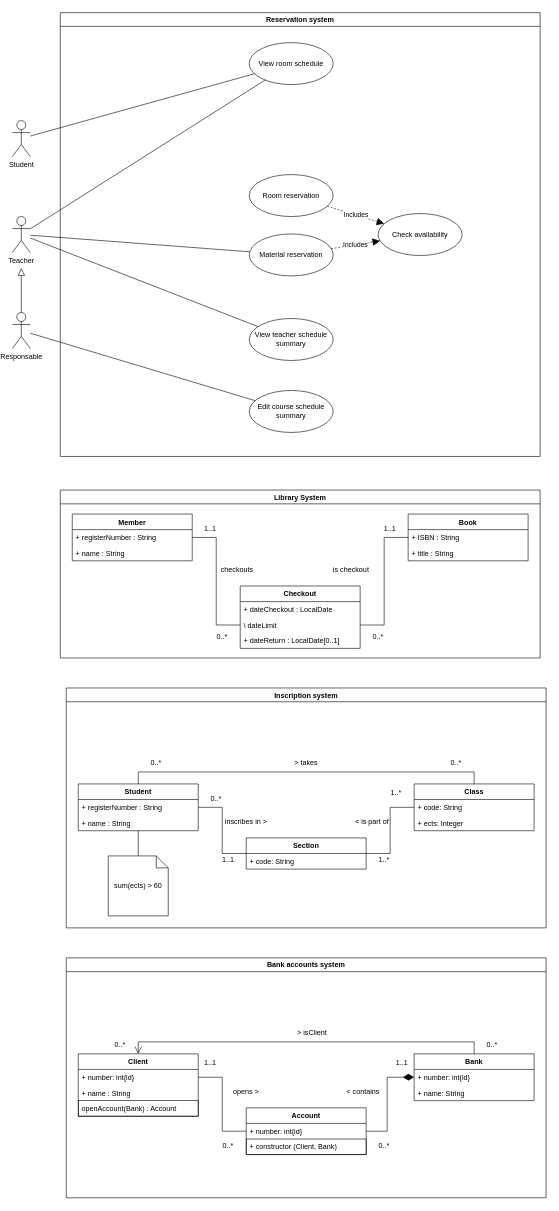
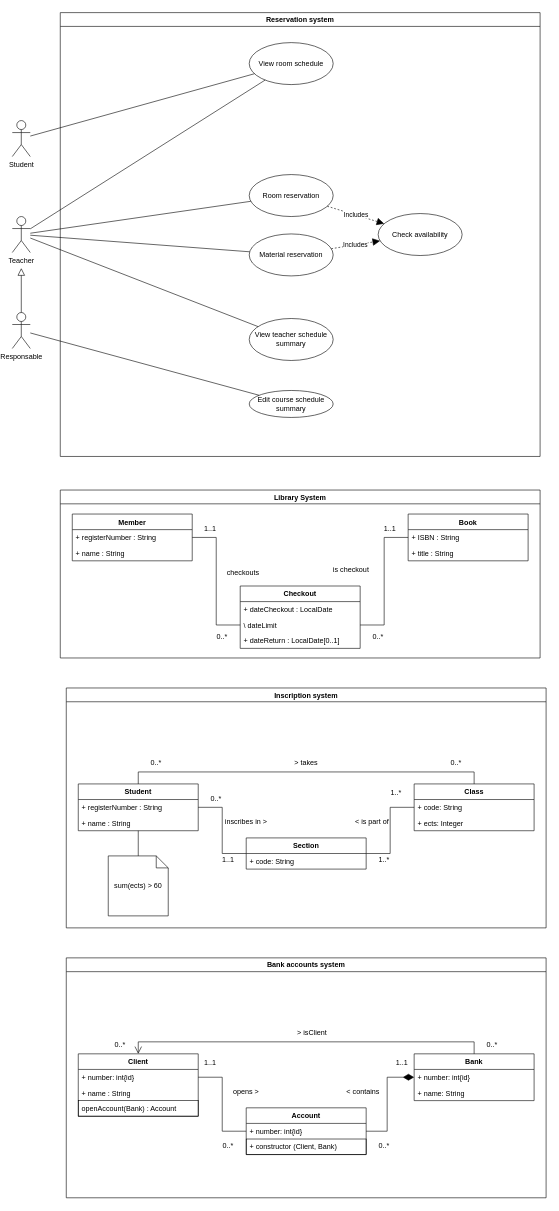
none -> (142, 217)
(291, 411) -> (291, 404)
(237, 570) -> (243, 573)
